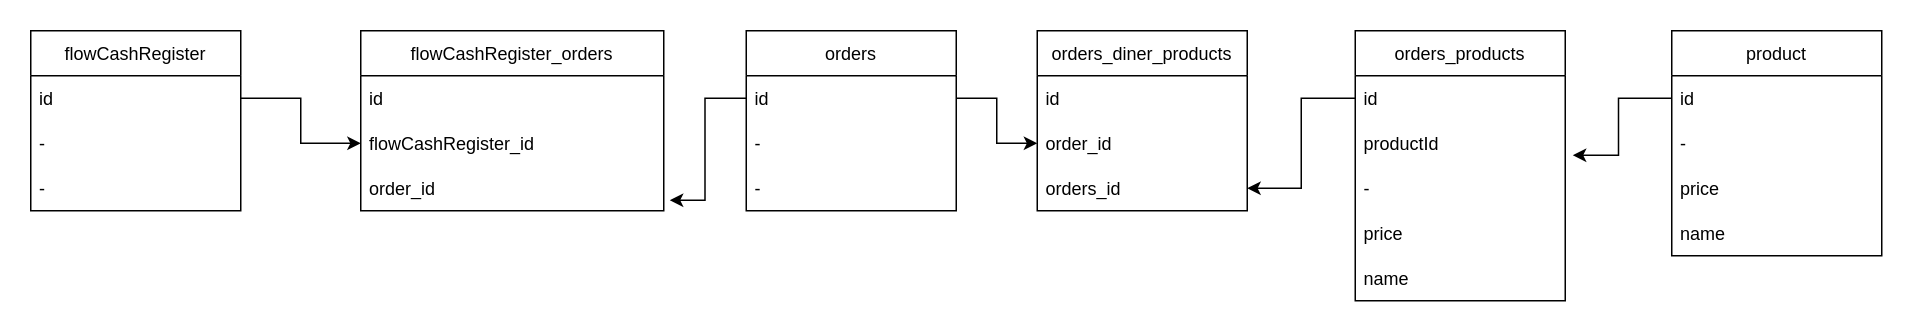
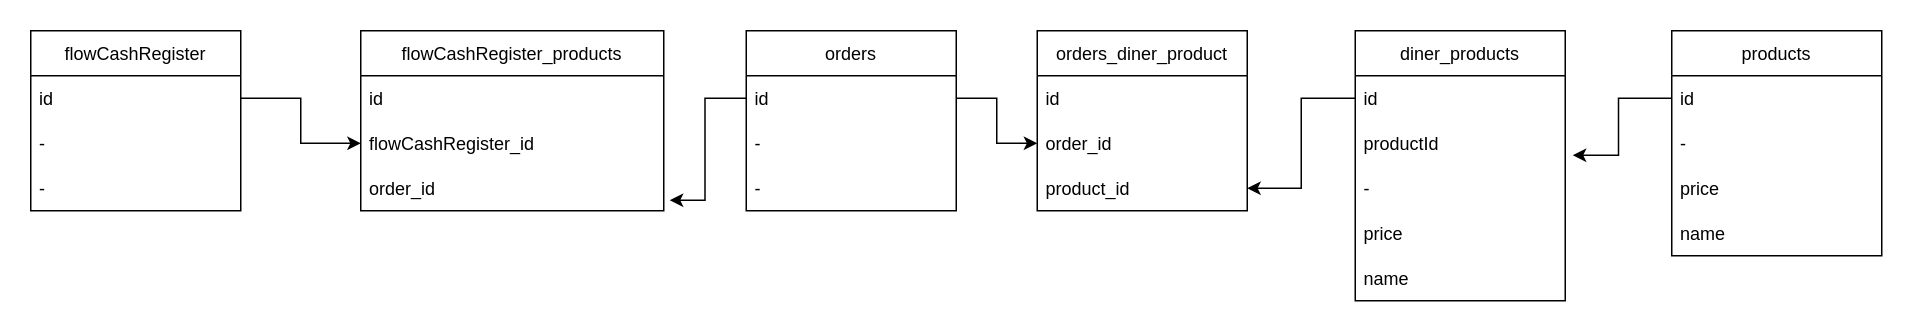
(512, 54) -> (512, 54)
(1142, 54) -> (1142, 54)
(1460, 54) -> (1460, 54)
(1776, 54) -> (1776, 54)
(1089, 189) -> (1094, 189)
